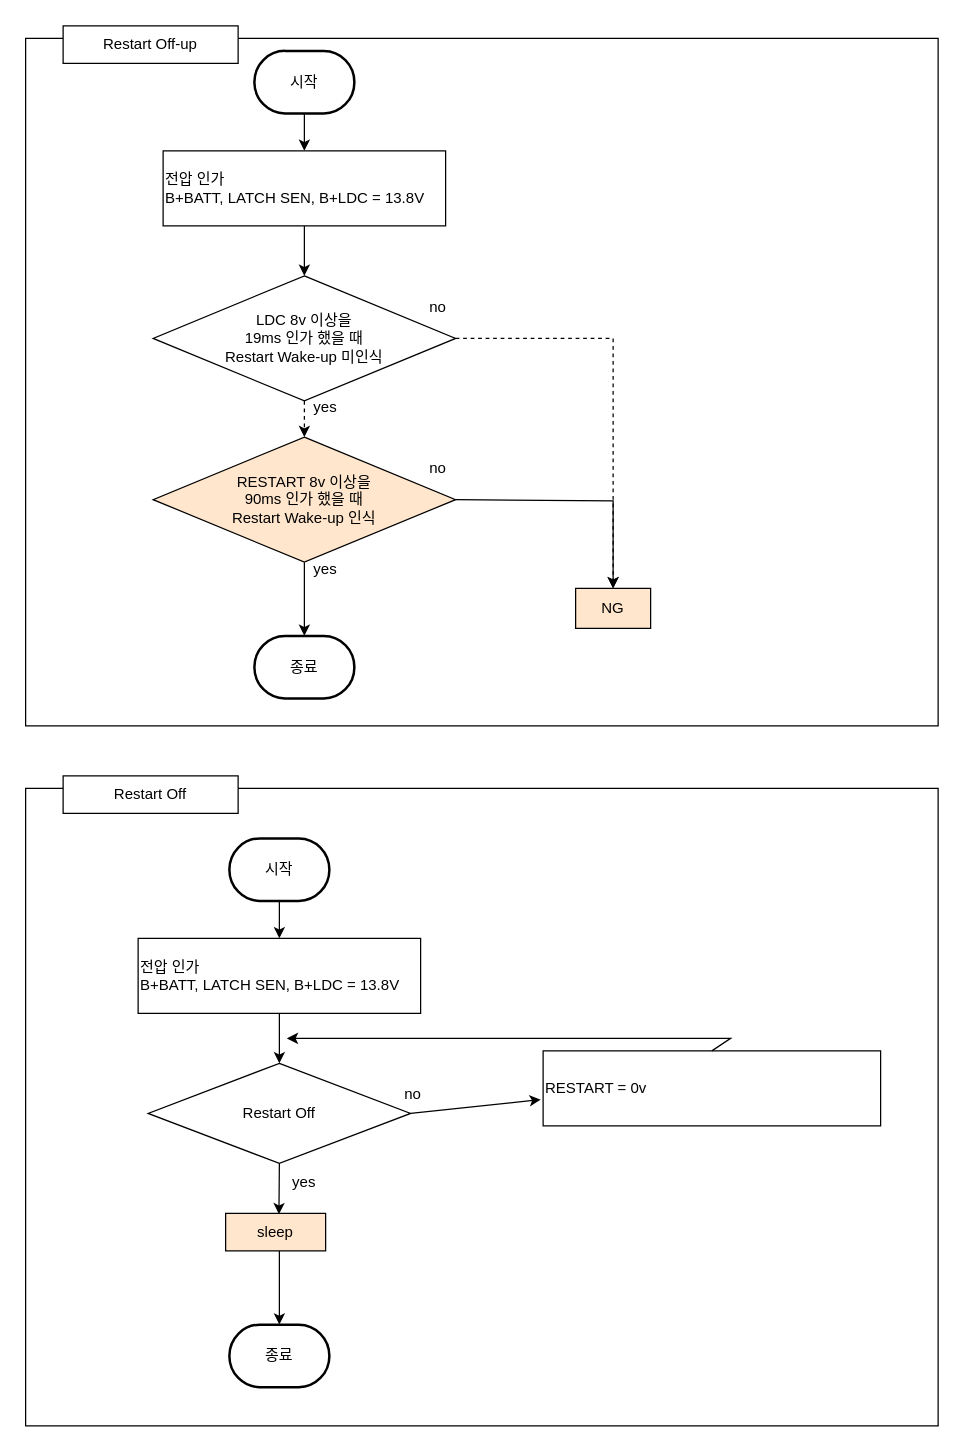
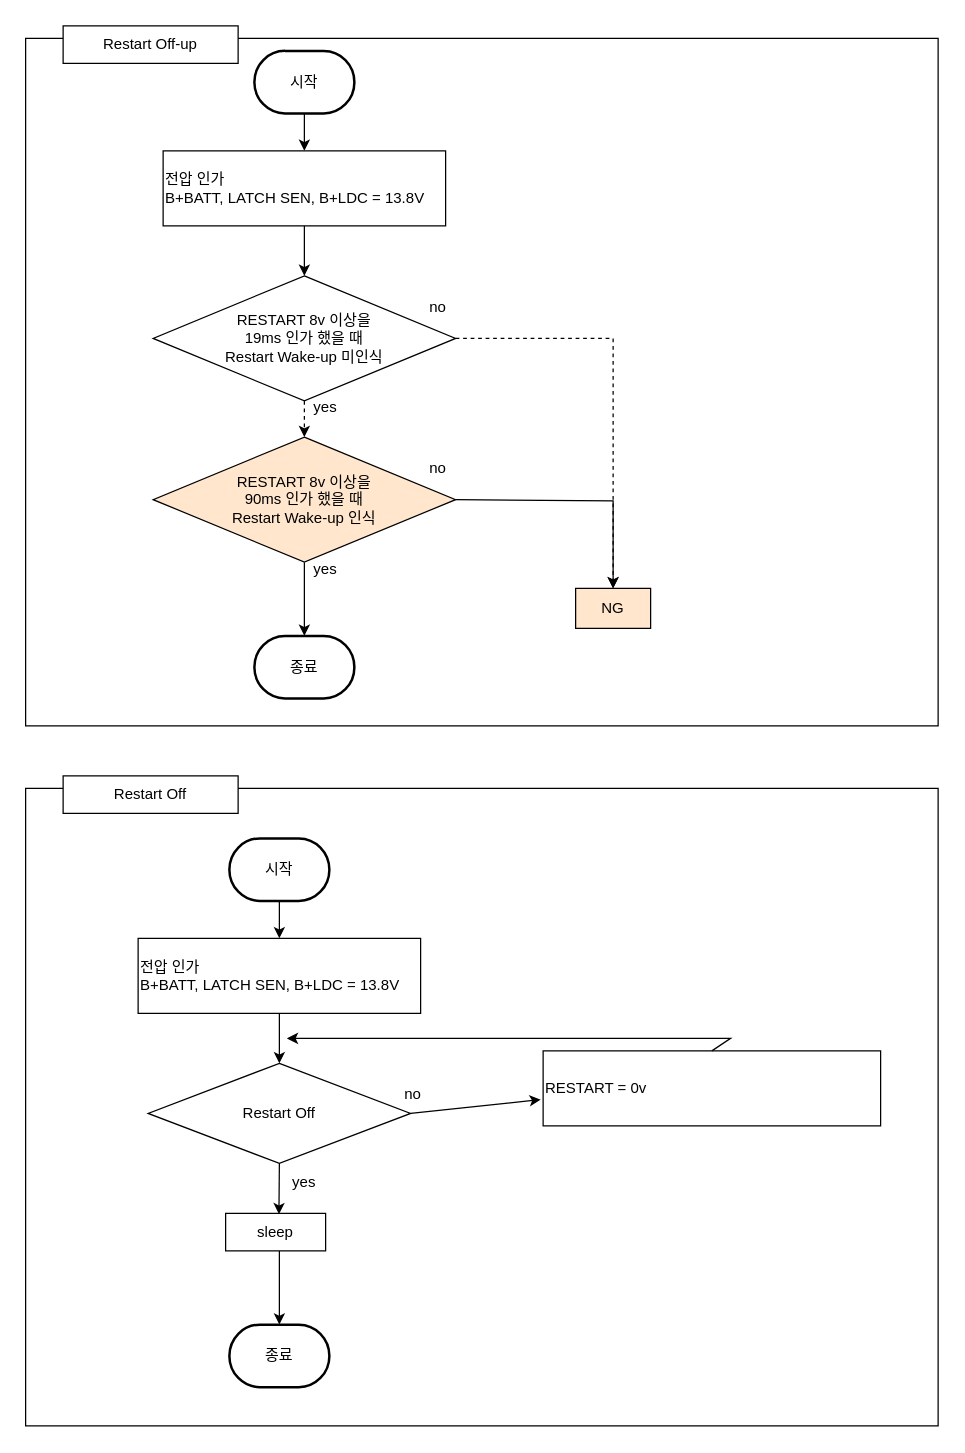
(304, 338) -> (304, 338)
(276, 1232) -> (276, 1232)
